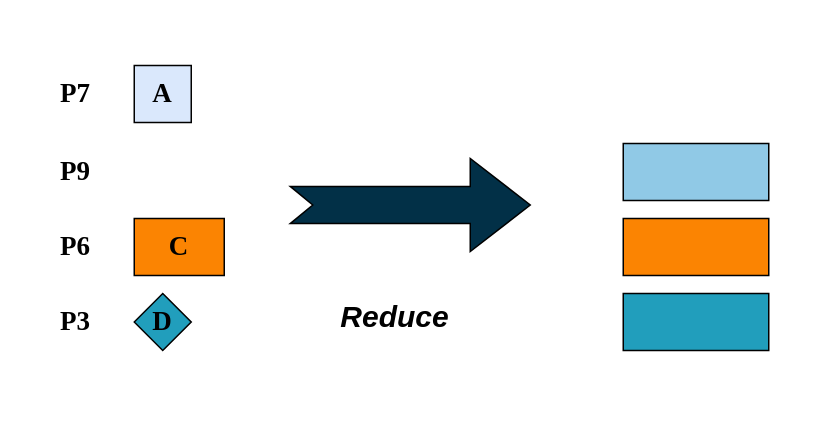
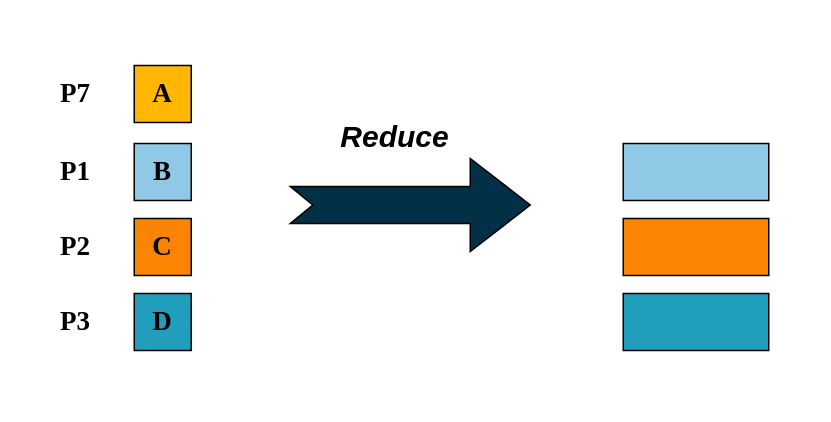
(163, 94) -> (163, 94)
(76, 172) -> (76, 172)
none -> (163, 172)
(76, 247) -> (76, 247)
(179, 247) -> (163, 247)
(395, 316) -> (395, 136)
(163, 322) -> (163, 322)
